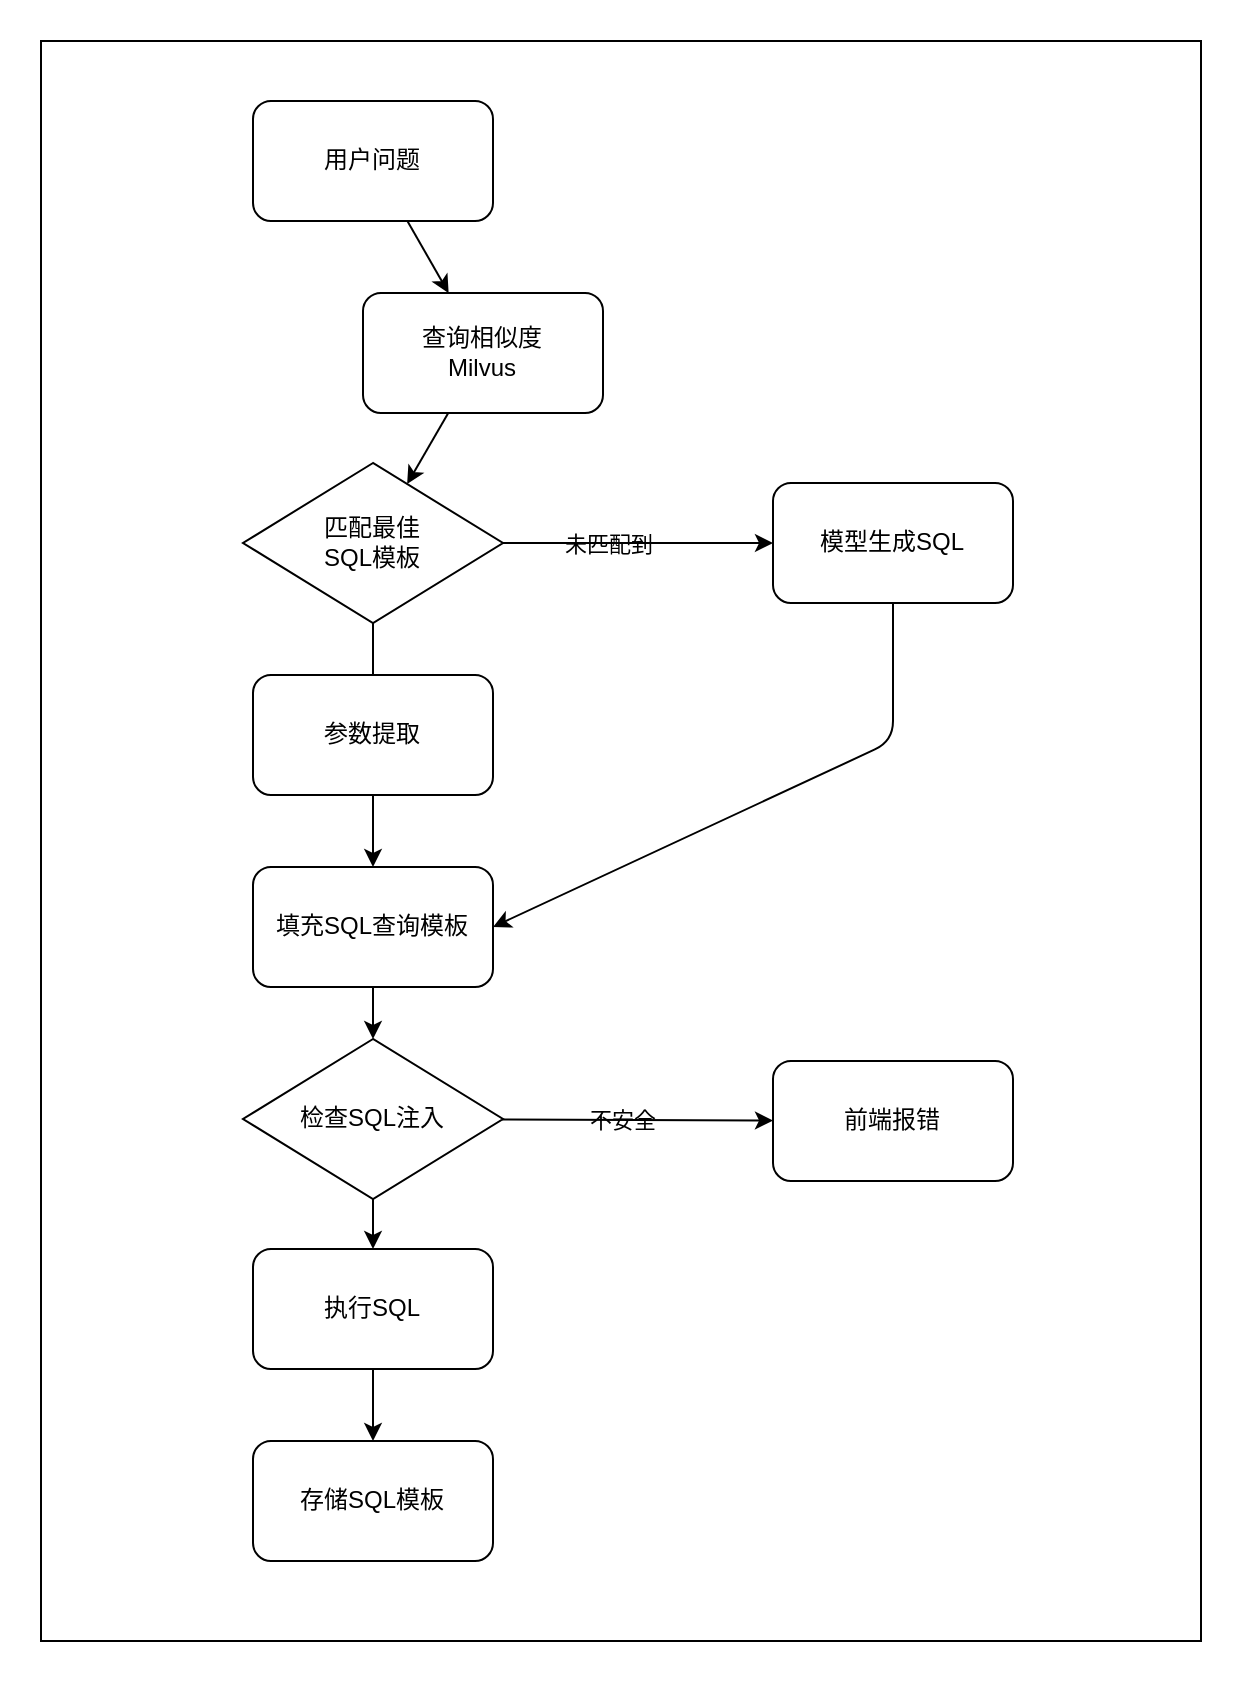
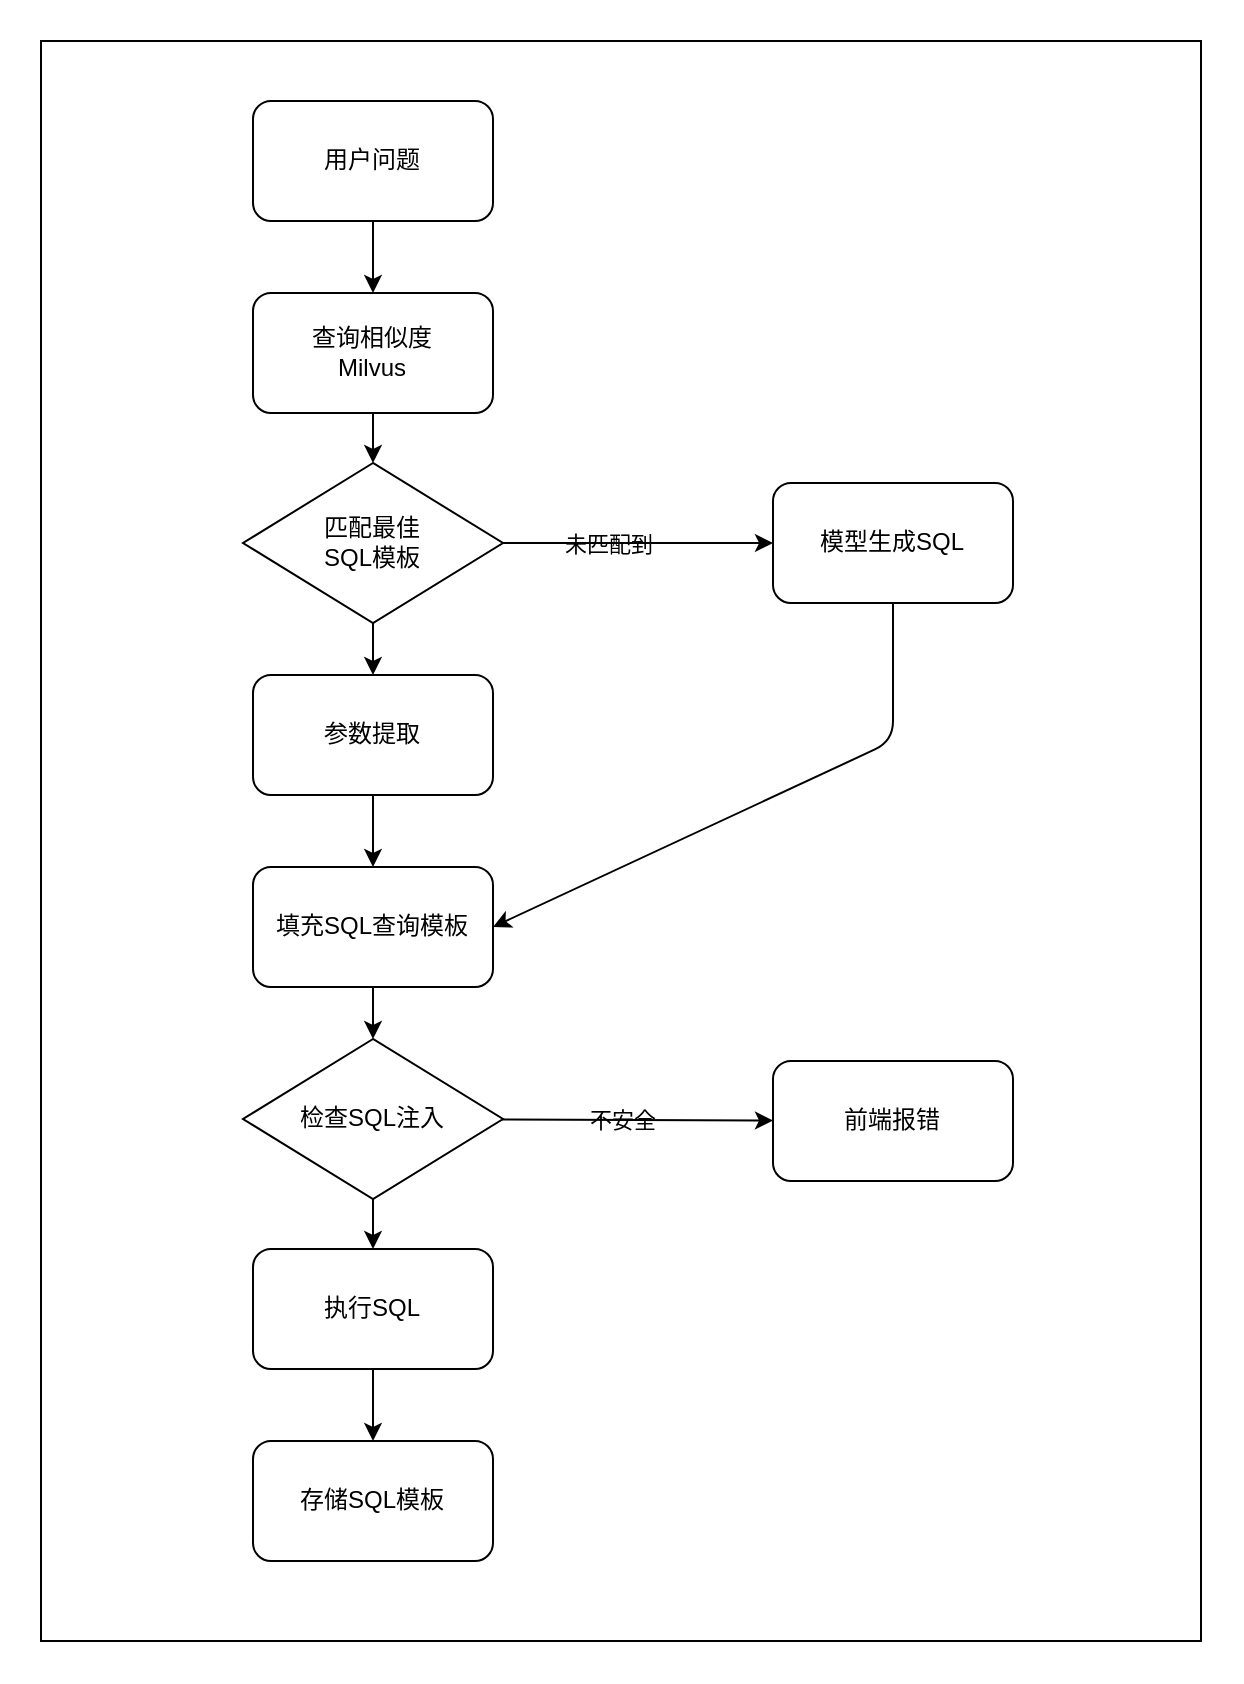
(483, 353) -> (373, 353)
(373, 665) -> (373, 660)
